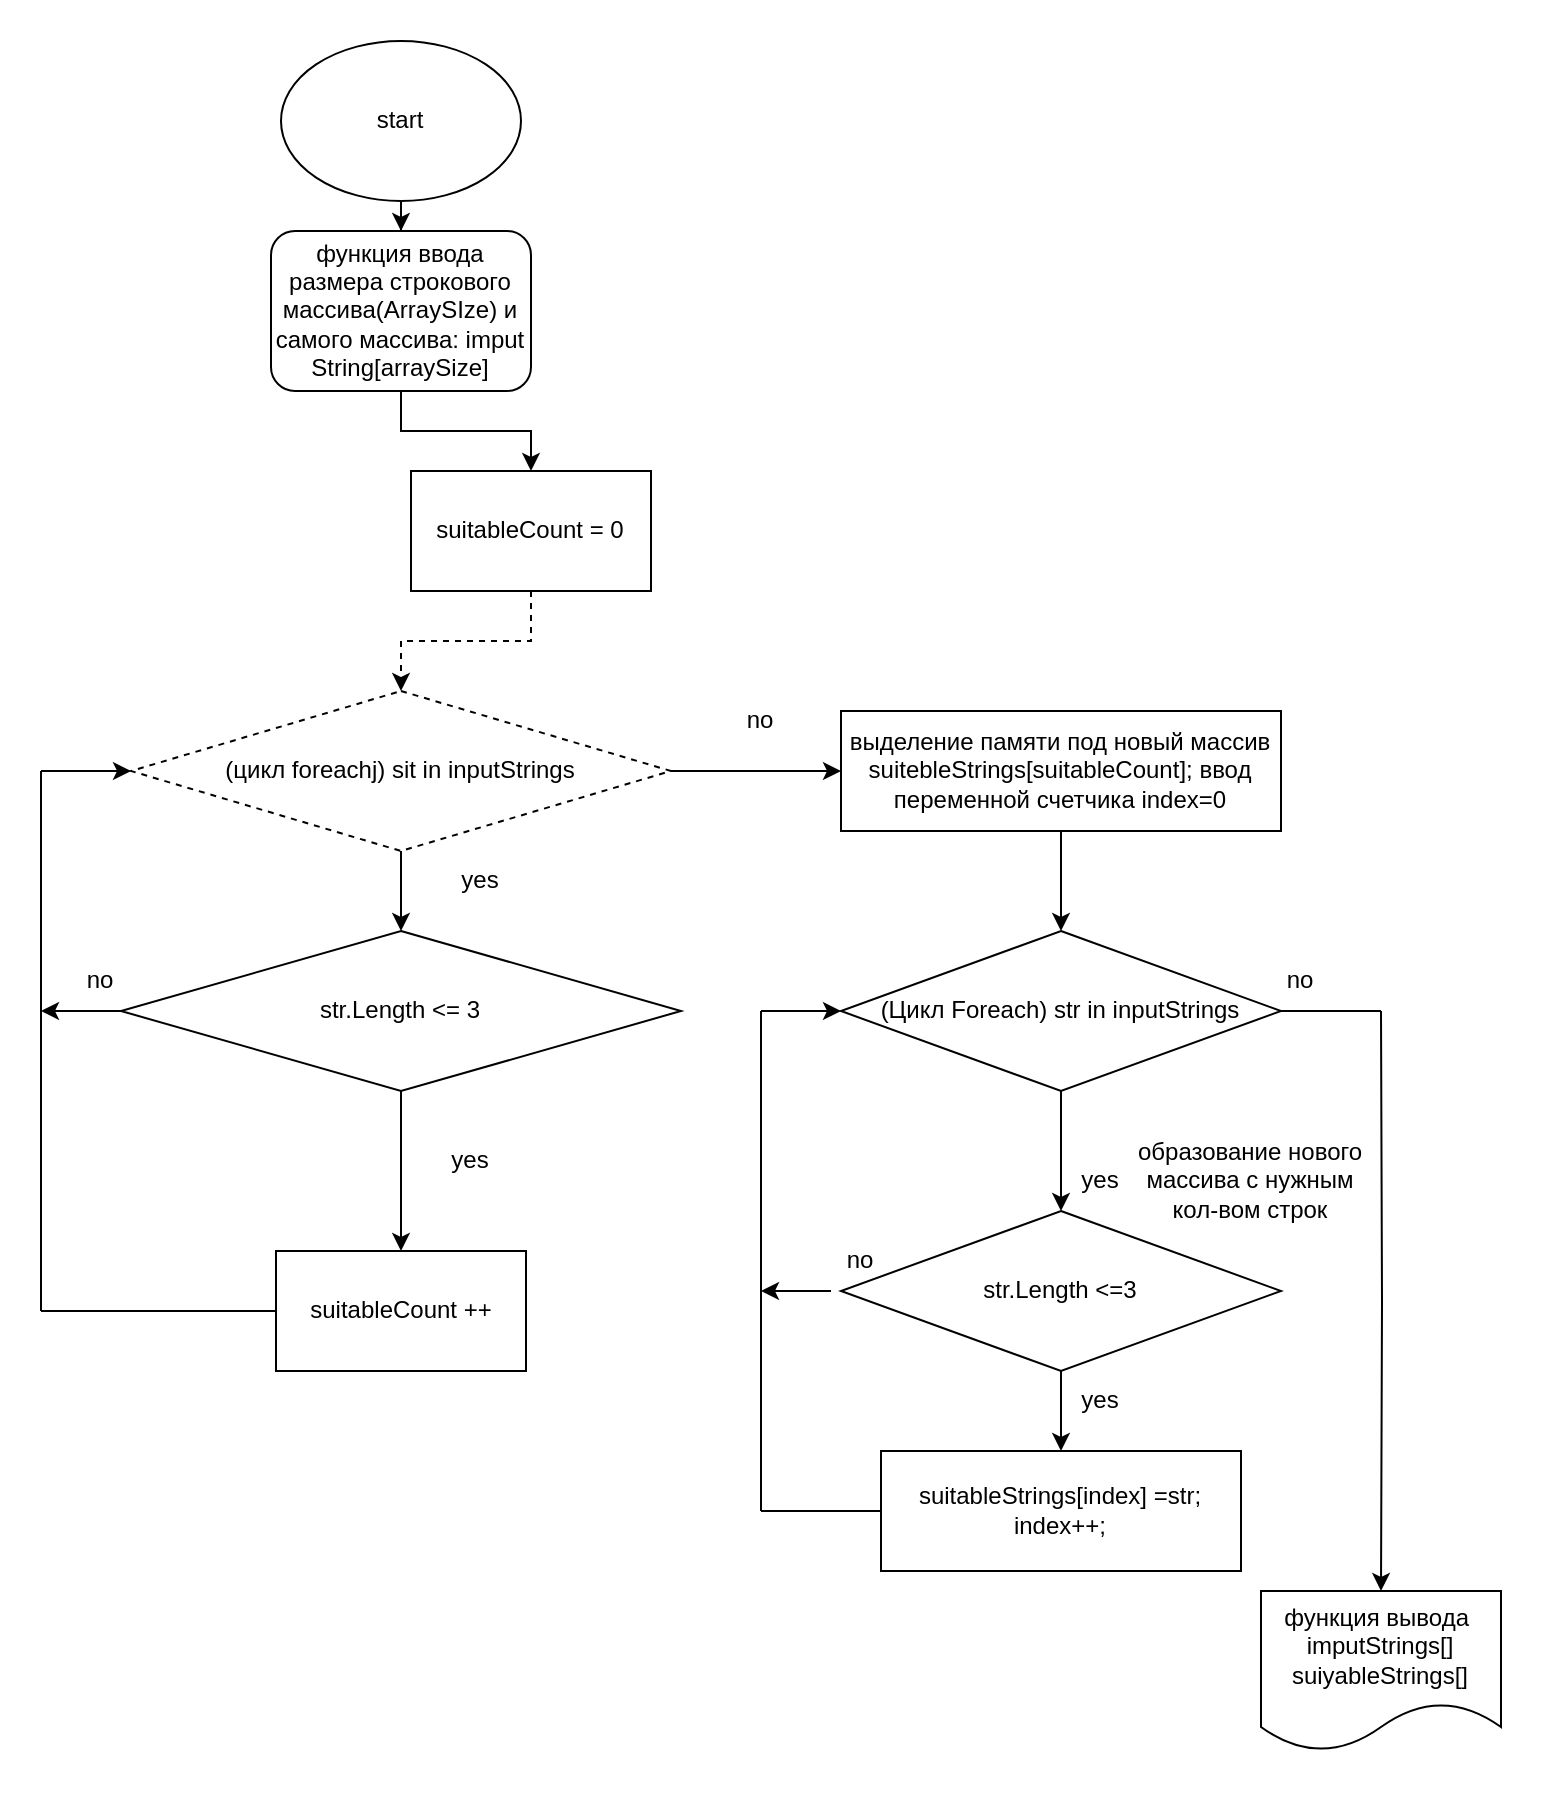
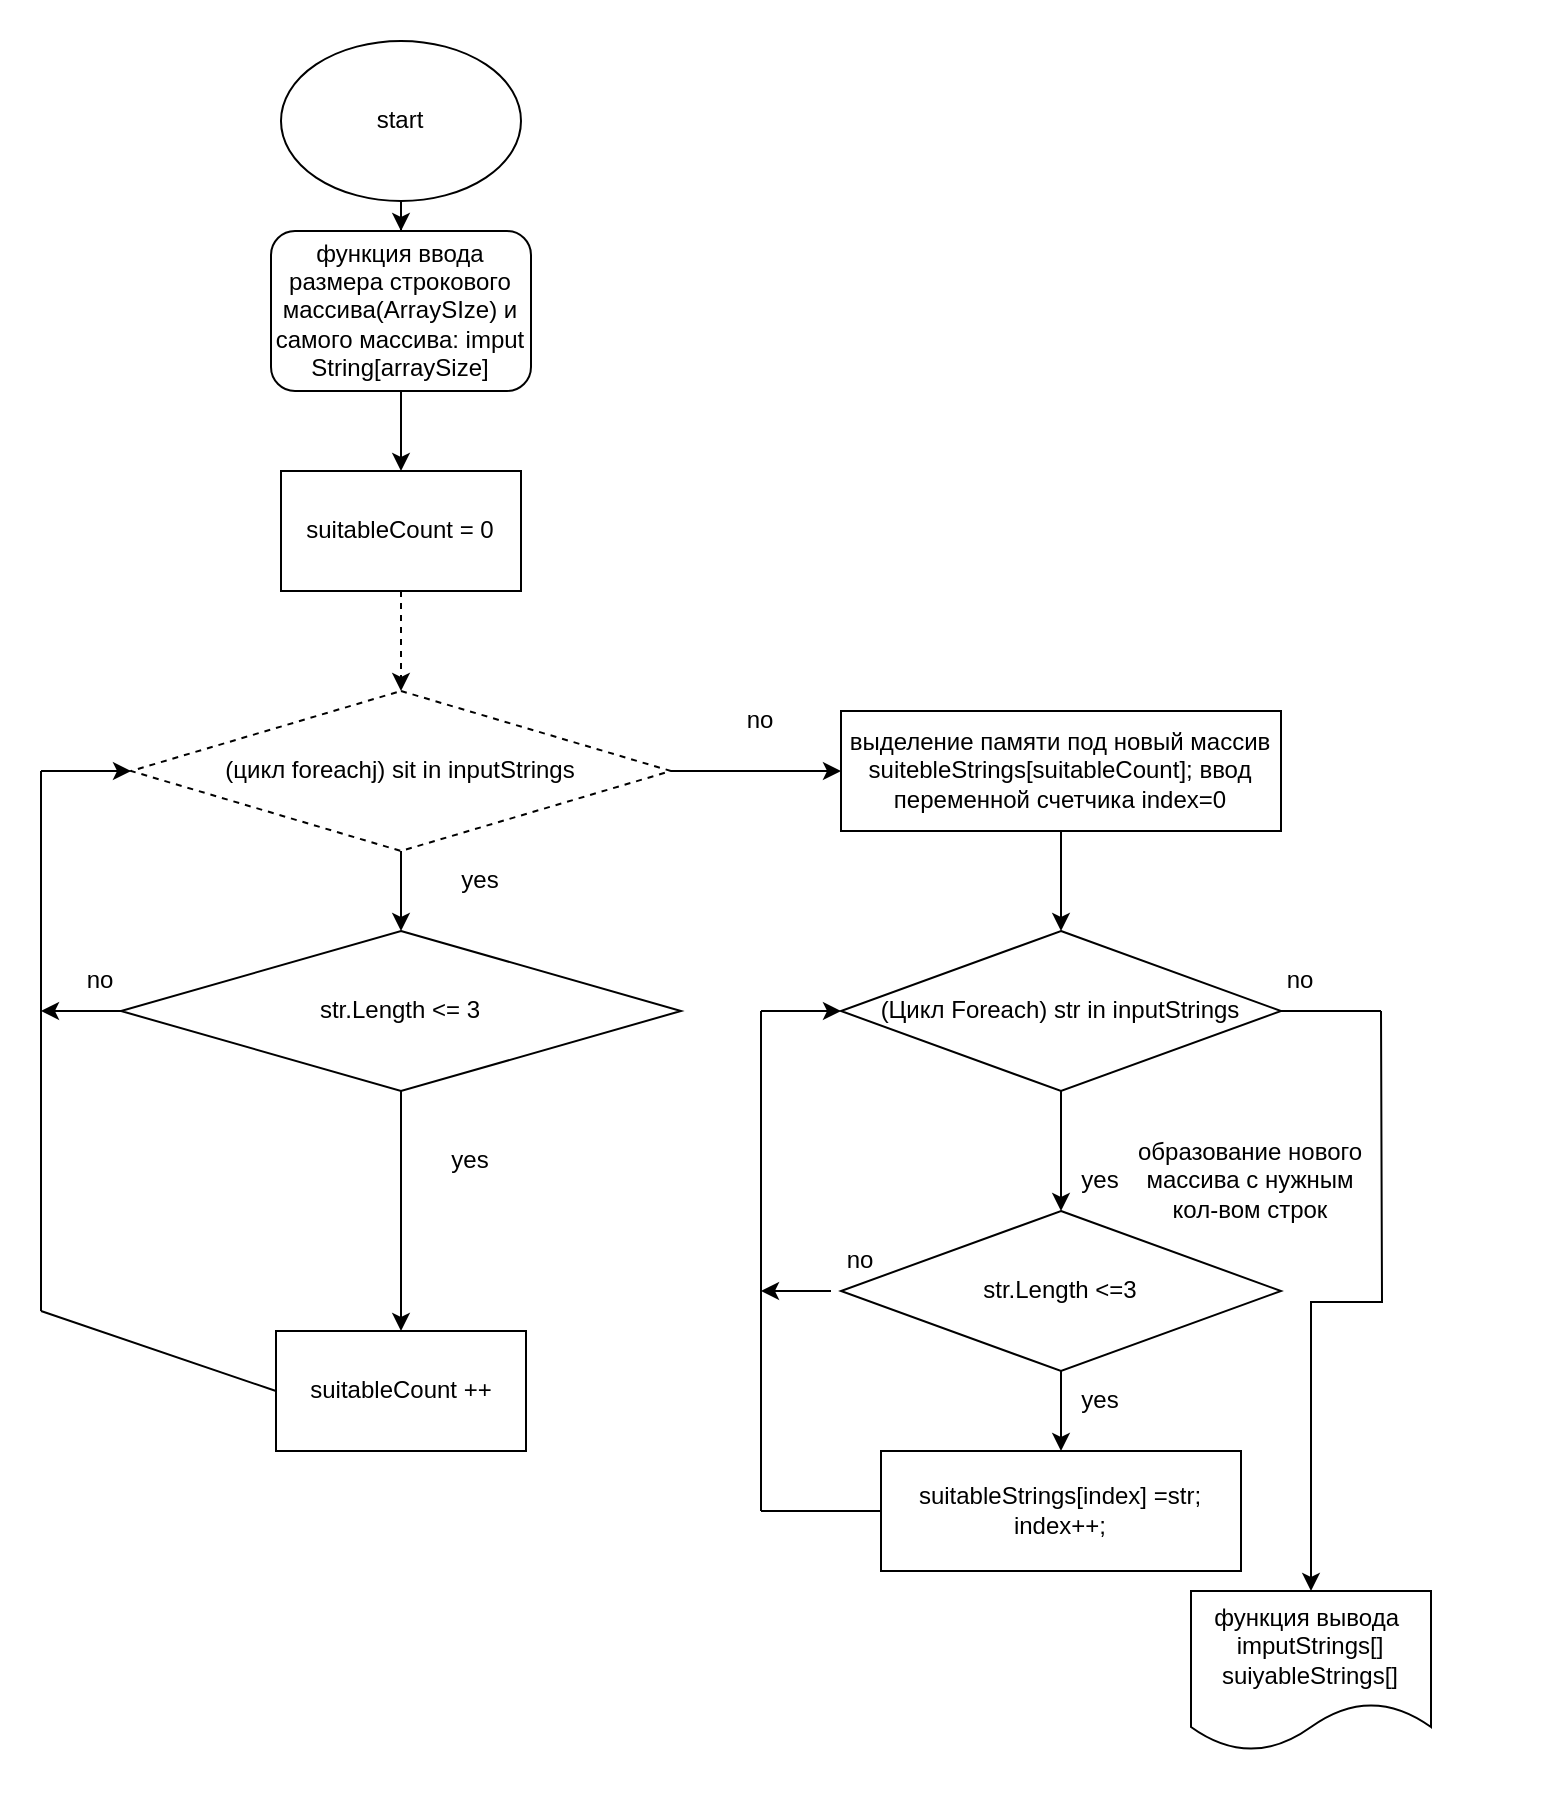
(531, 531) -> (401, 531)
(401, 1311) -> (401, 1391)
(1381, 1671) -> (1311, 1671)
